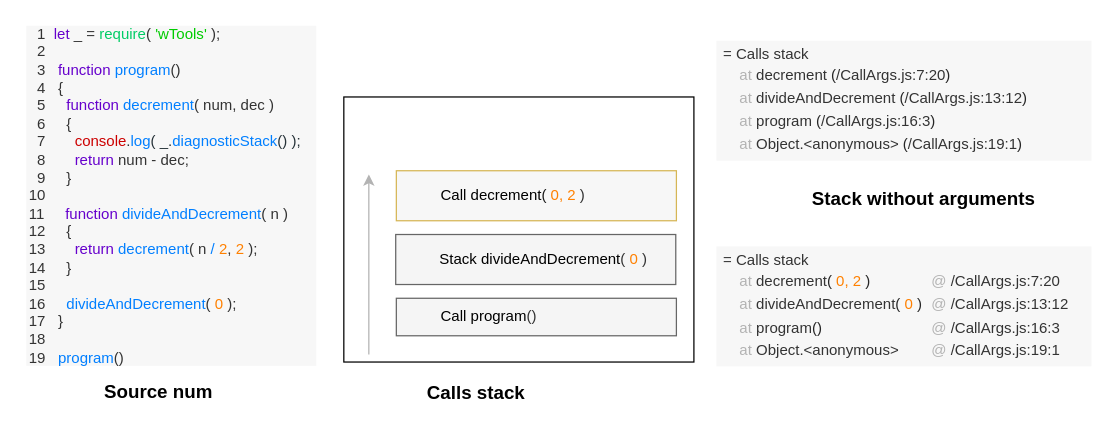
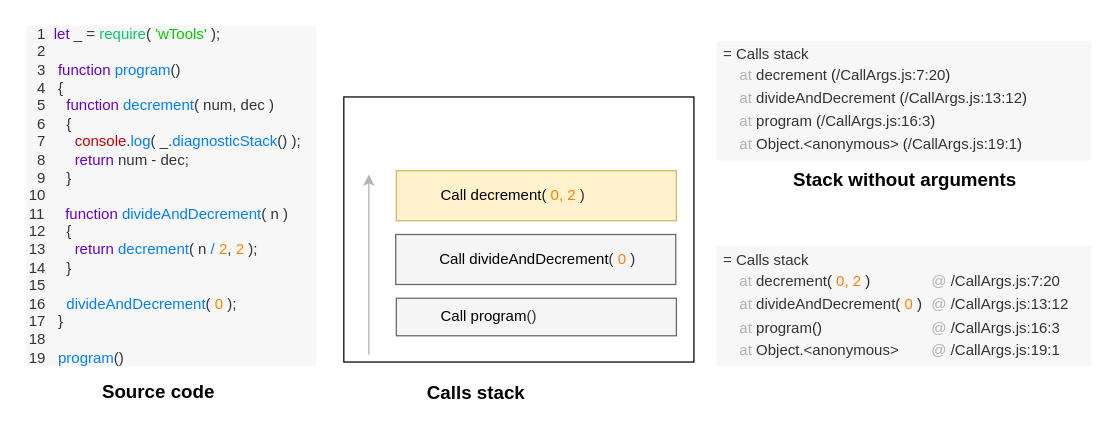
(536, 196) -> (536, 196)
(923, 198) -> (904, 179)
(510, 259) -> (502, 259)
(159, 391) -> (159, 391)
